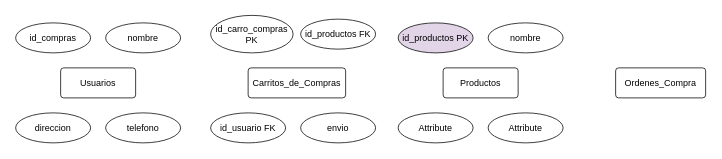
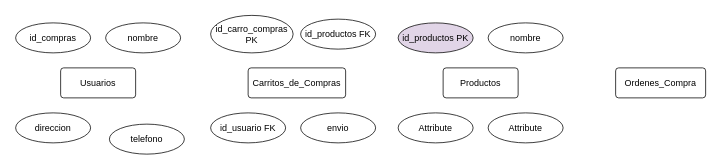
(143, 128) -> (147, 139)
